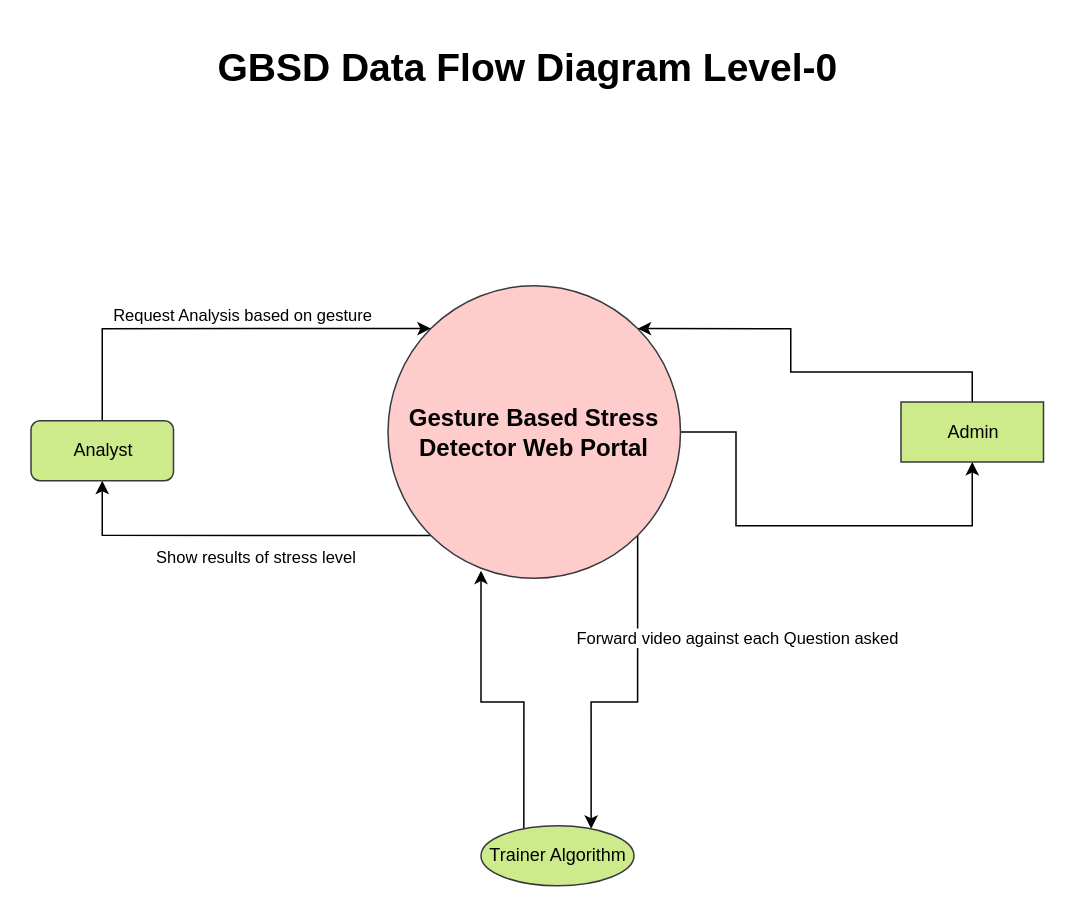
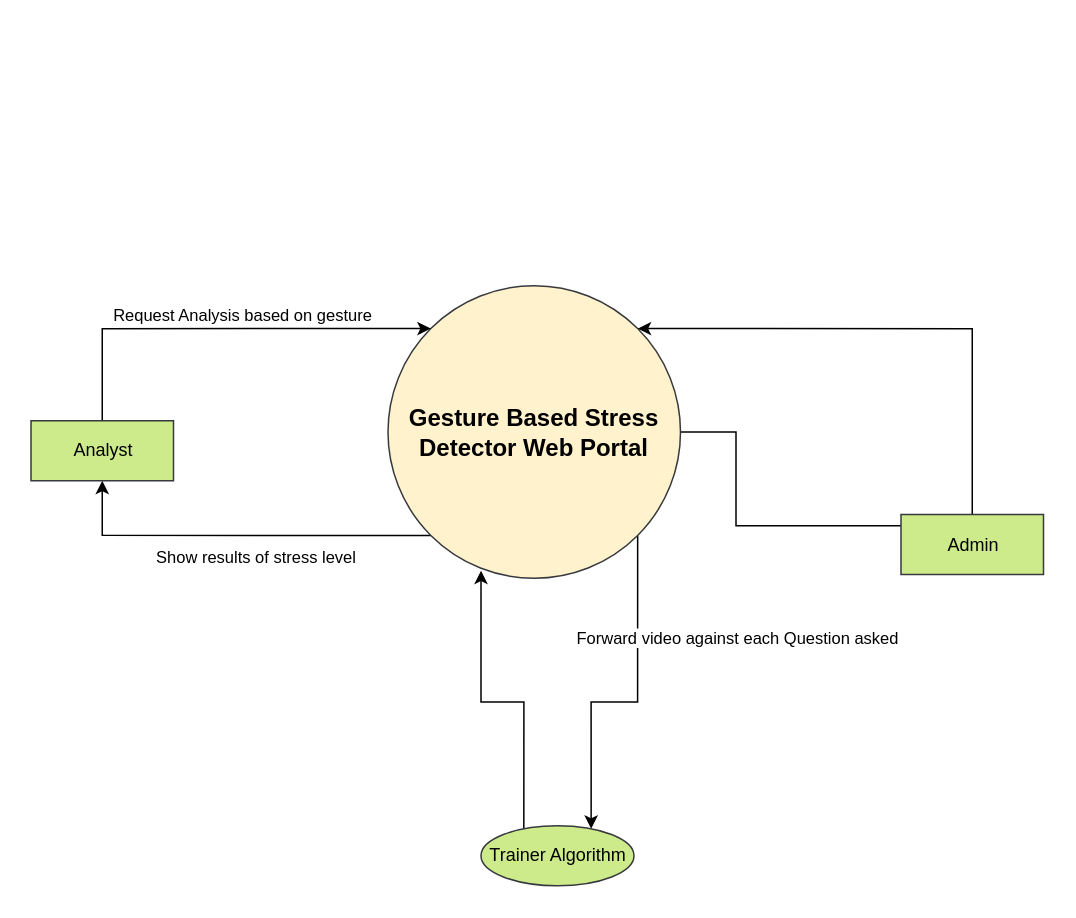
(533, 68) -> none
(534, 432) -> (534, 432)
(972, 432) -> (972, 545)
(102, 451) -> (102, 451)
